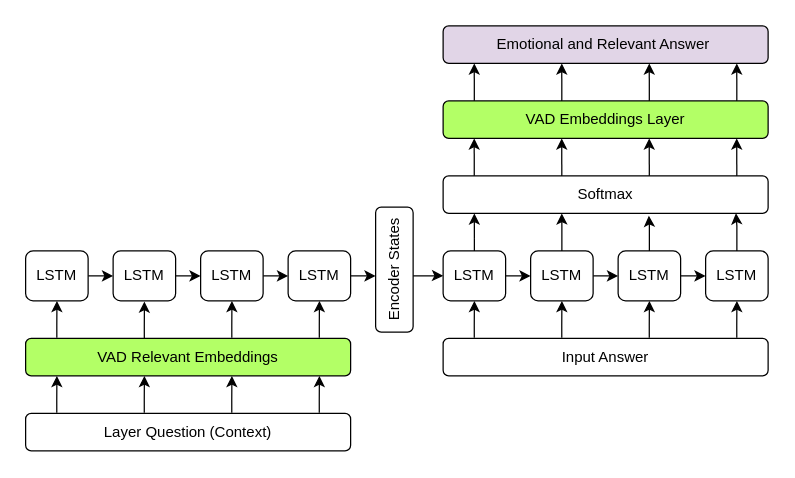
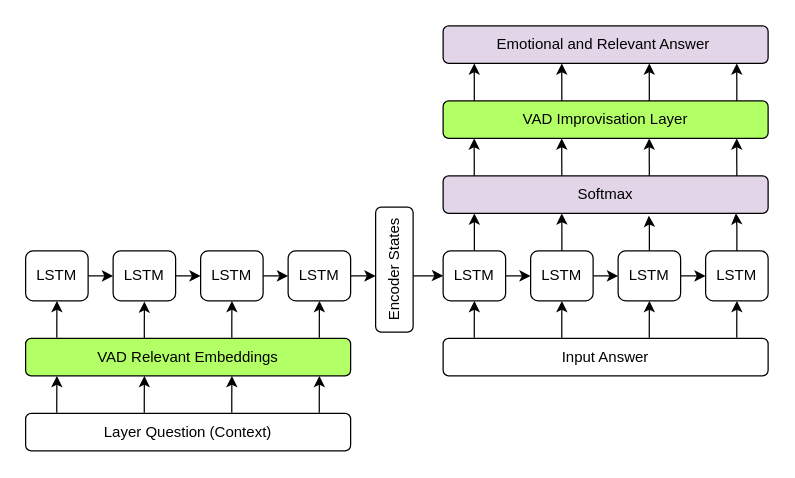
(606, 119) -> (606, 119)
(606, 194) -> (606, 194)
